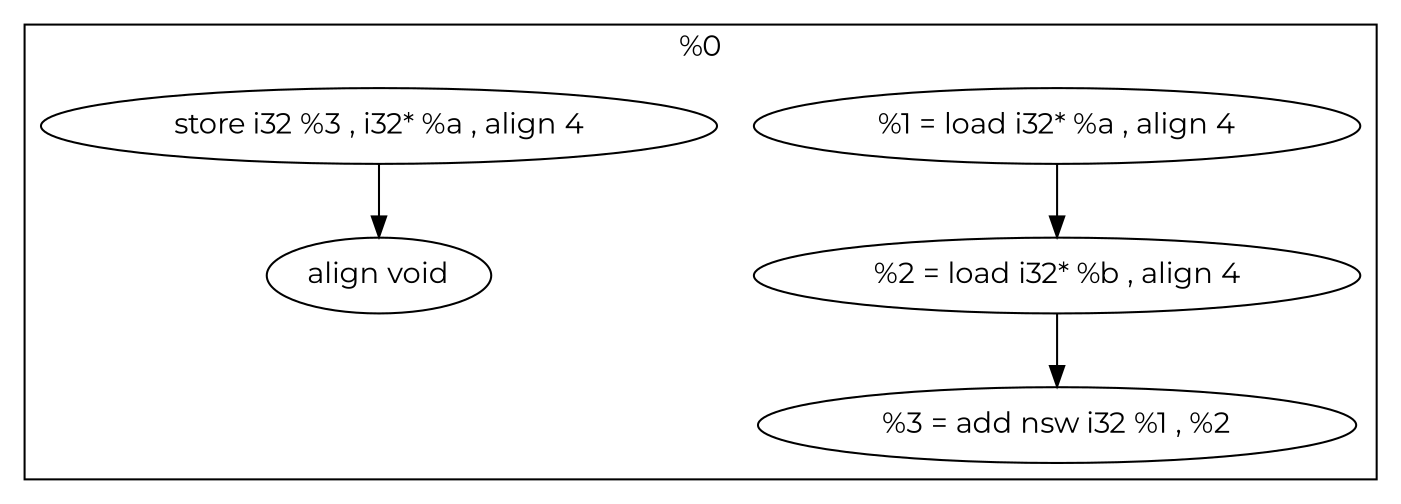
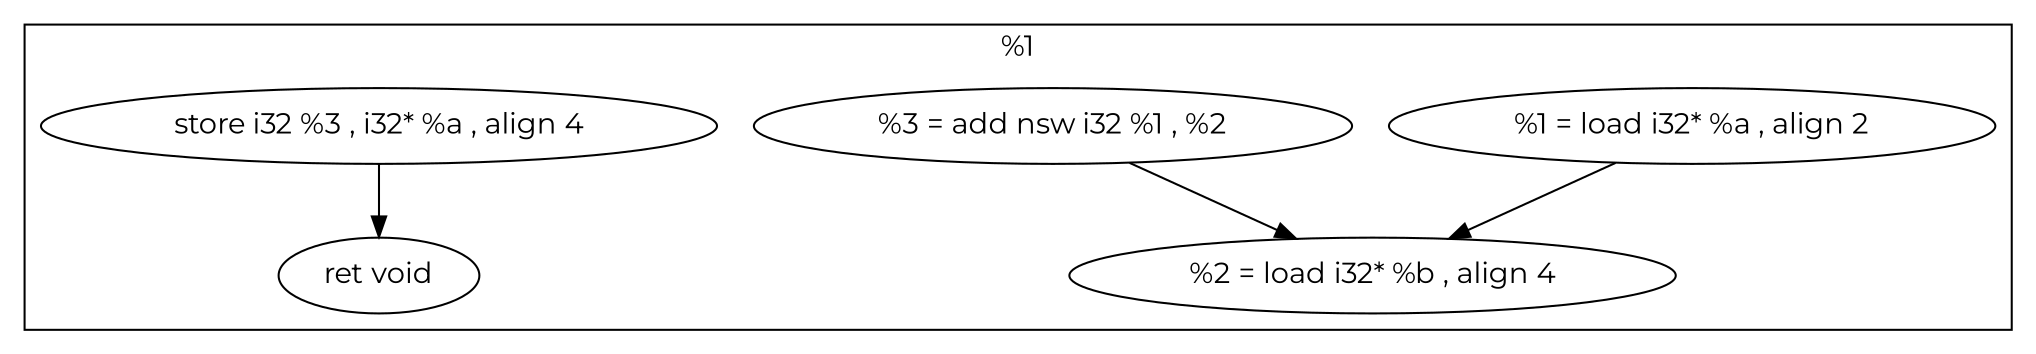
(701, 48) -> (1018, 48)
(1057, 126) -> (1692, 126)
(379, 276) -> (379, 276)
(1057, 340) -> (1203, 196)
